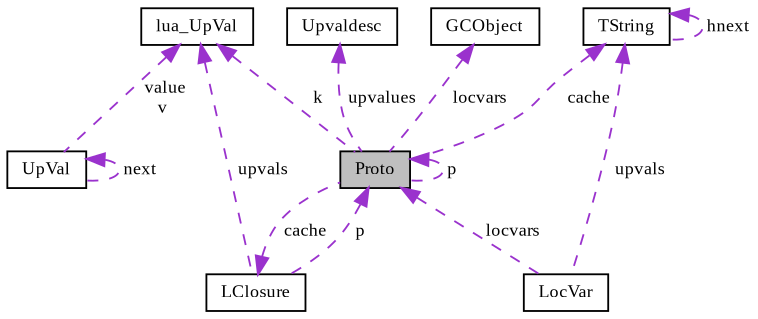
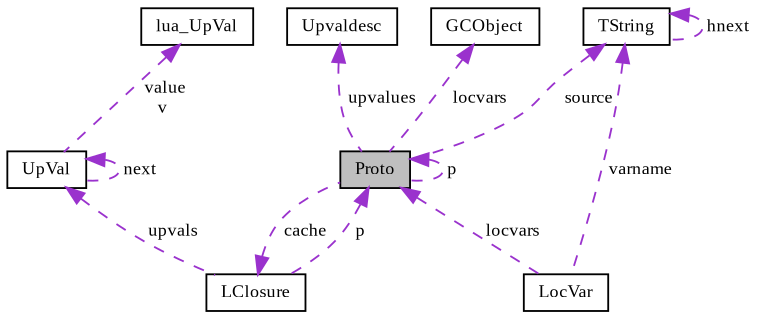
(587, 98) -> (587, 98)
(294, 104) -> none
(229, 169) -> (145, 242)
(638, 170) -> (638, 170)
